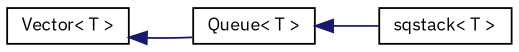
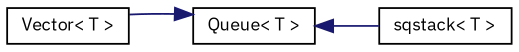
(170, 38) -> (152, 14)
